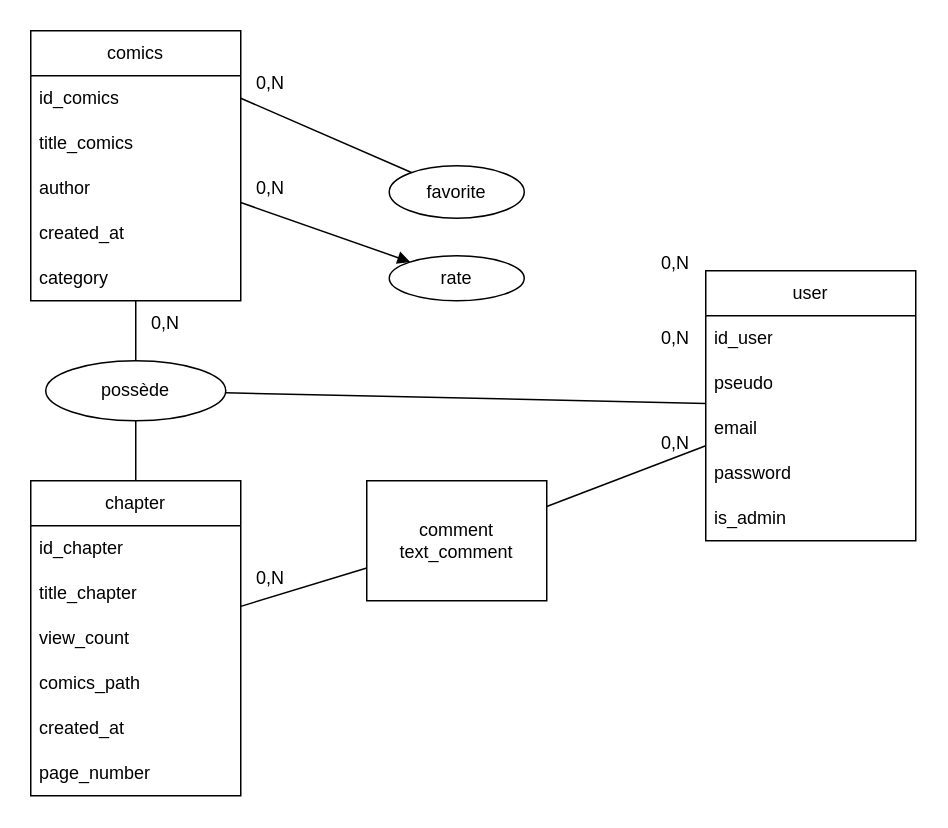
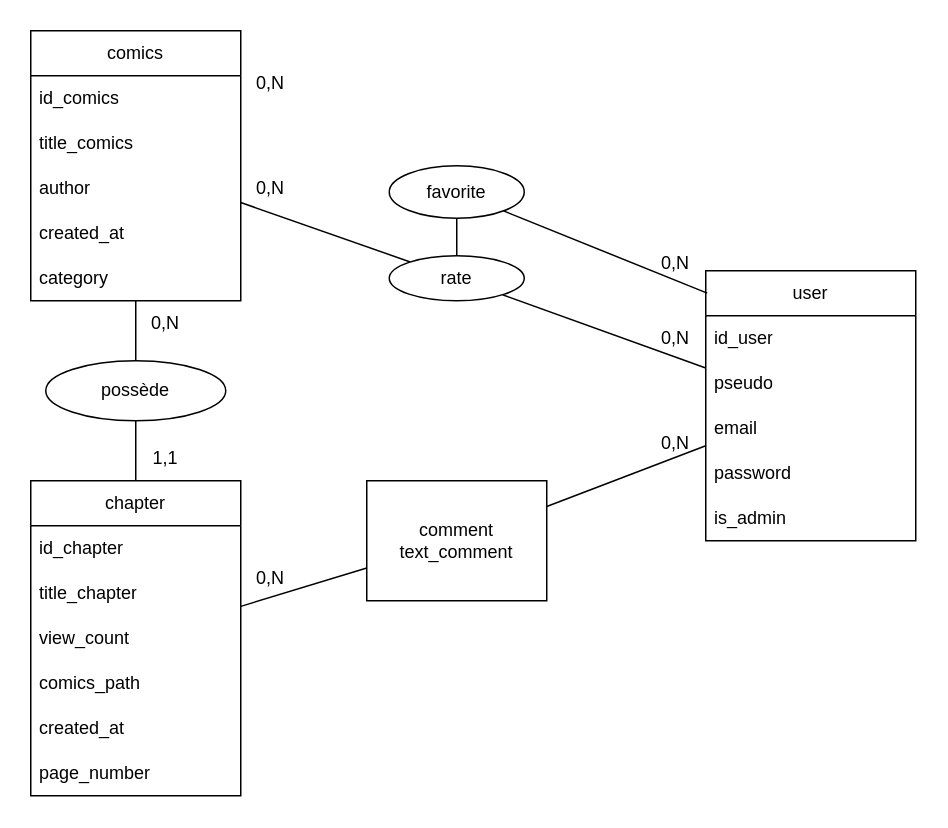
(327, 136) -> (457, 236)
none -> (605, 252)
(397, 257) -> (402, 259)
(465, 398) -> (603, 331)
none -> (166, 458)
